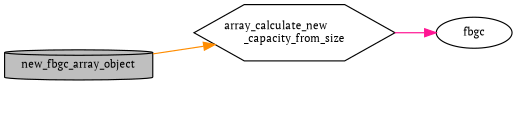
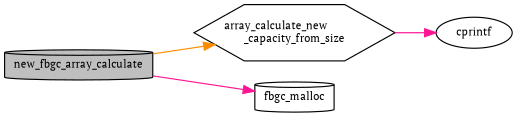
(474, 33) -> (474, 33)
(79, 65) -> (79, 65)
none -> (294, 97)
